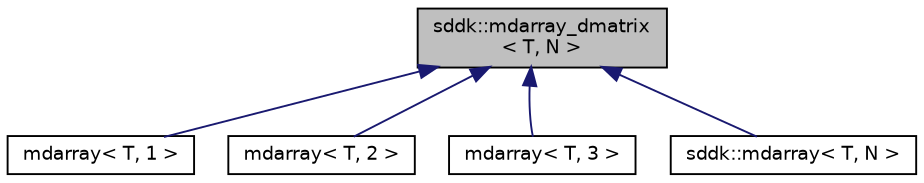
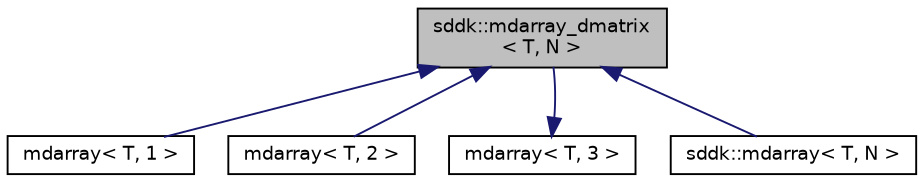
(530, 111) -> (555, 92)
